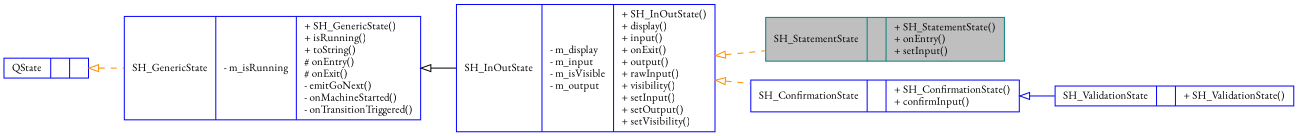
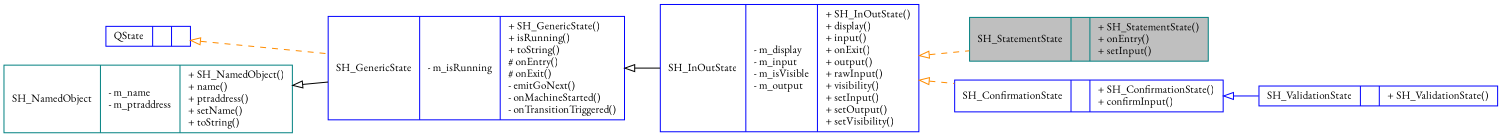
none -> (148, 99)
